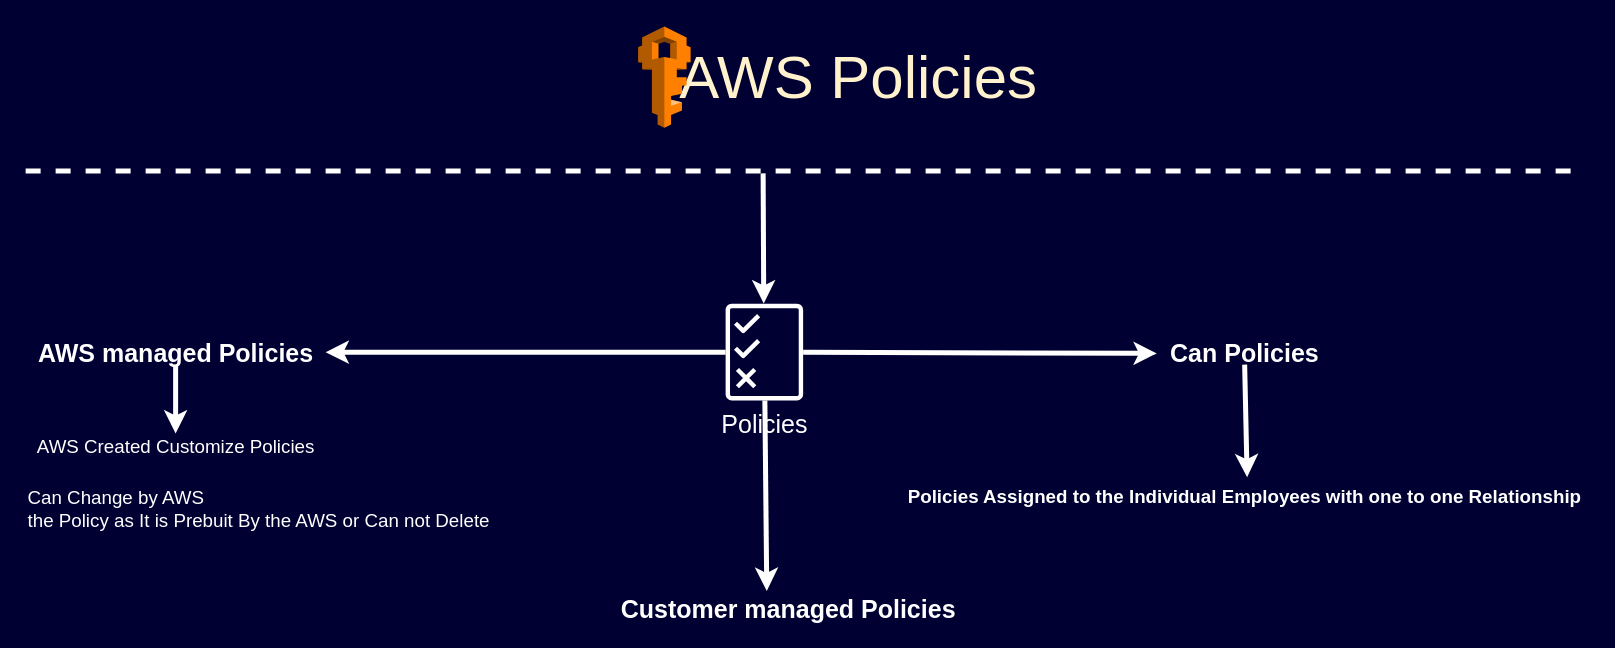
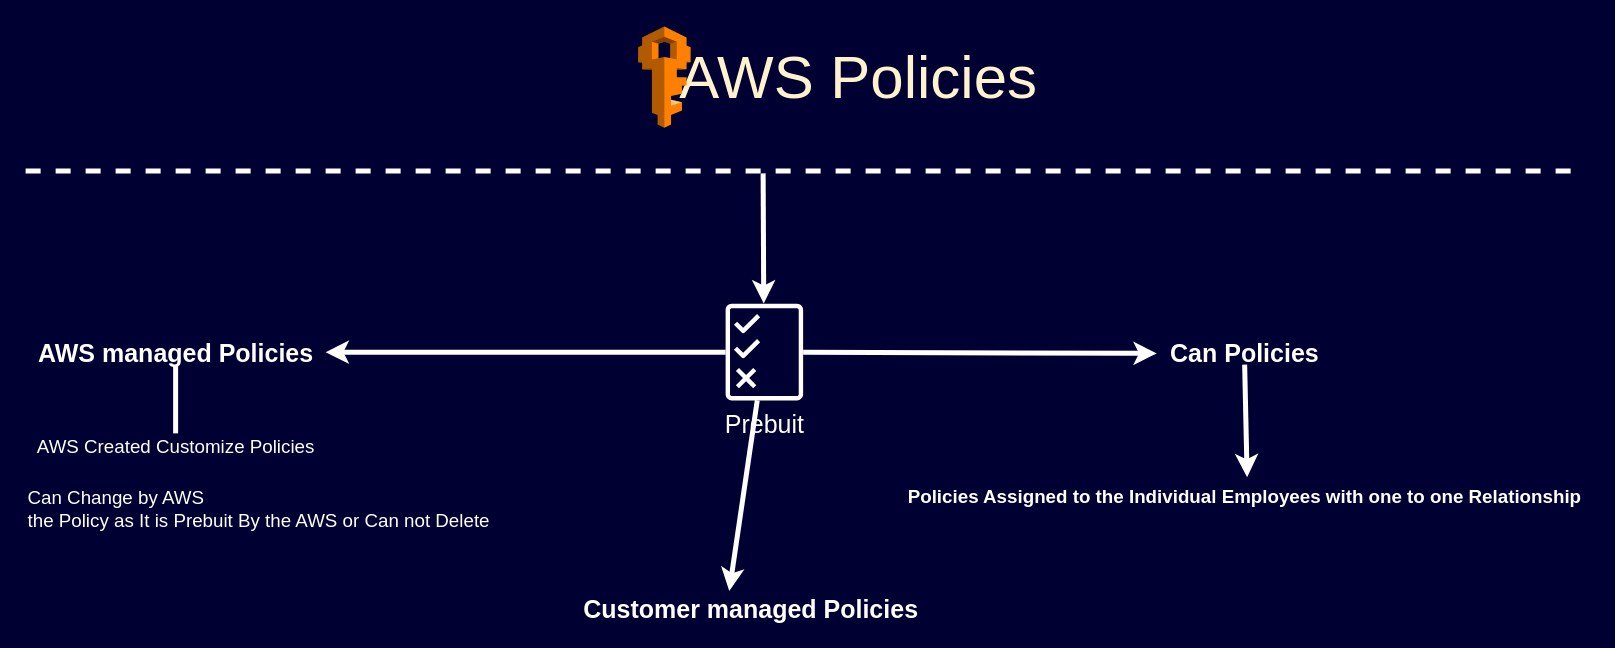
(176, 415) -> (176, 422)
(765, 418) -> (765, 418)
(788, 608) -> (751, 608)
